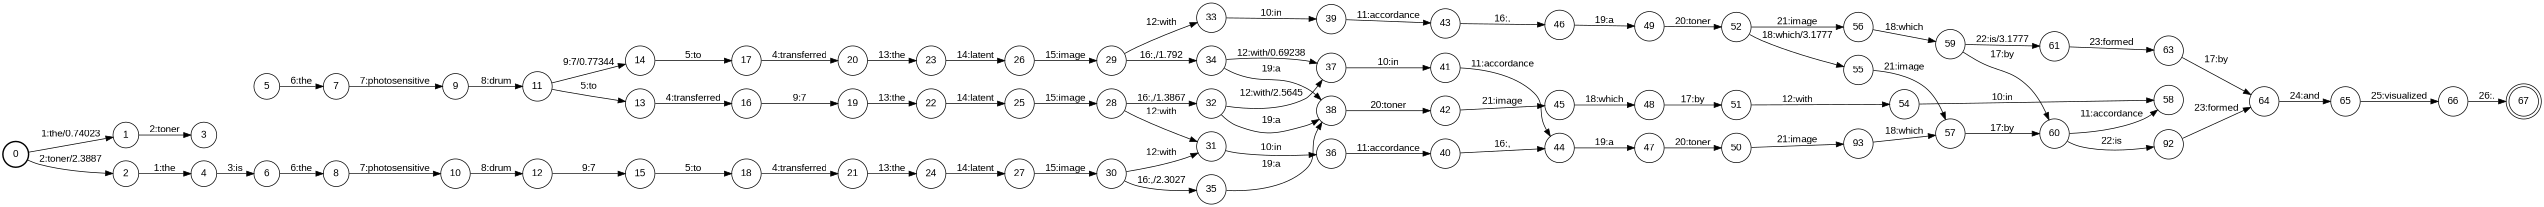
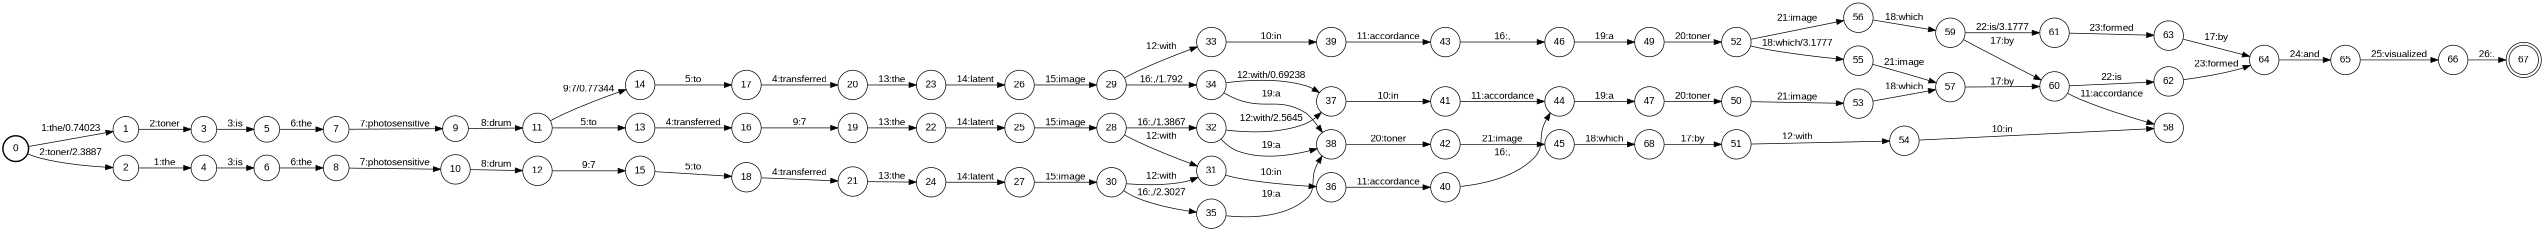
(1649, 105) -> (1649, 144)
none -> (232, 129)
(1858, 144) -> (1858, 104)
(2169, 144) -> (2169, 81)
